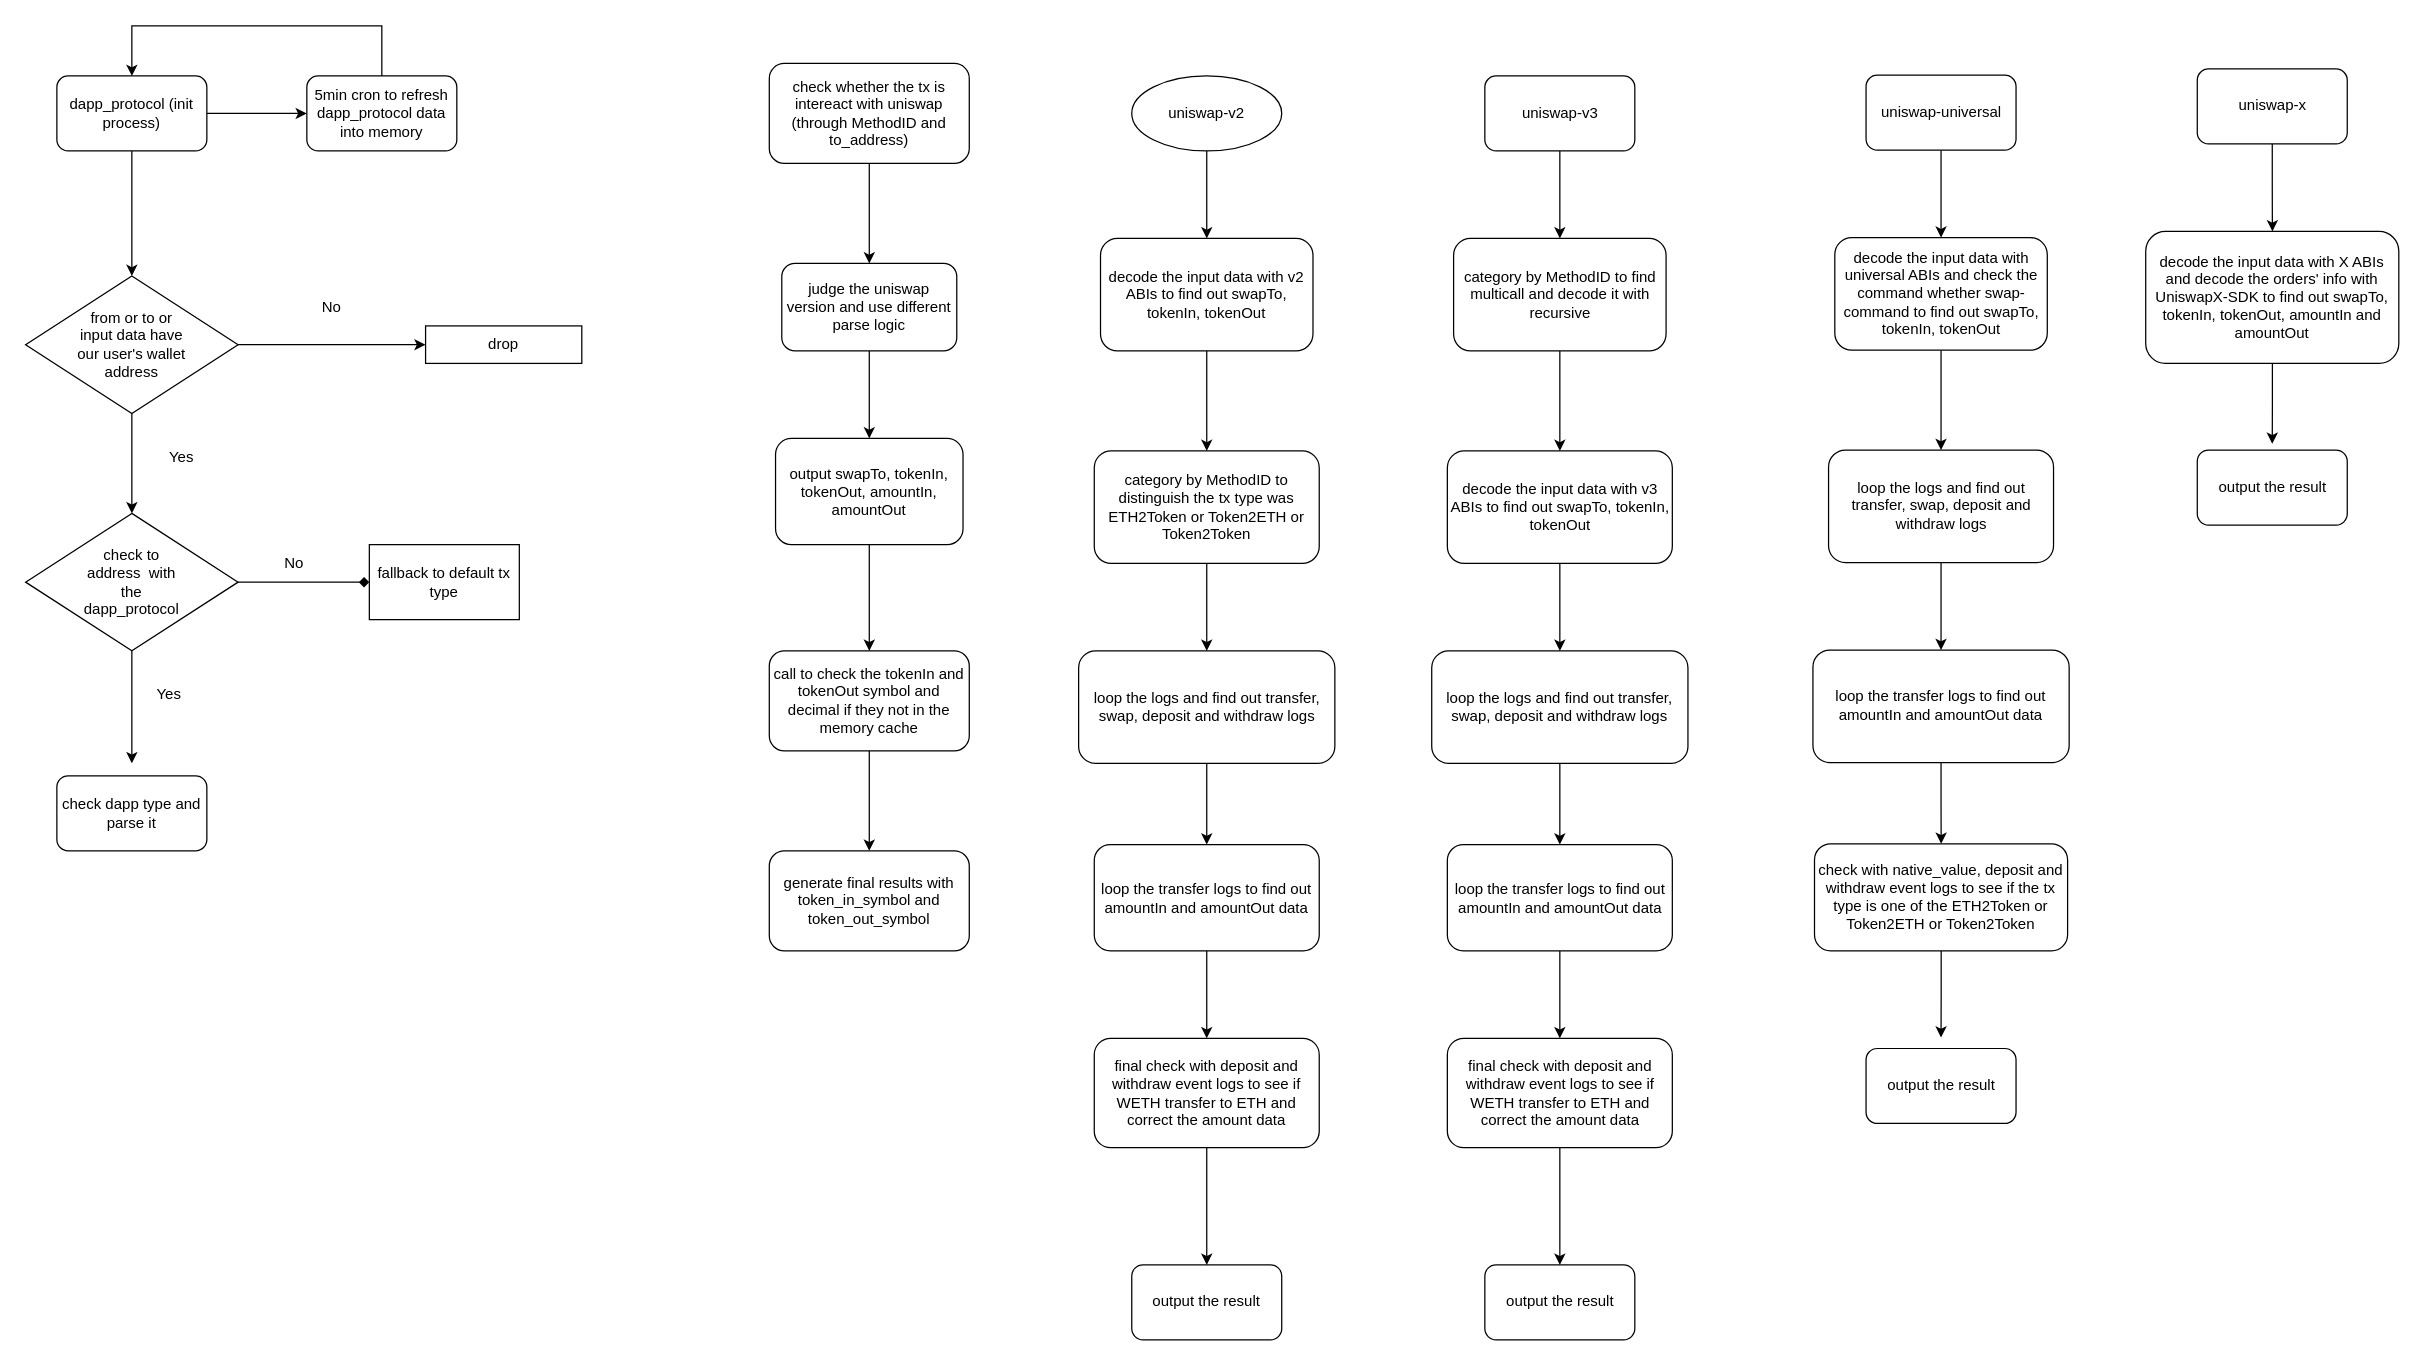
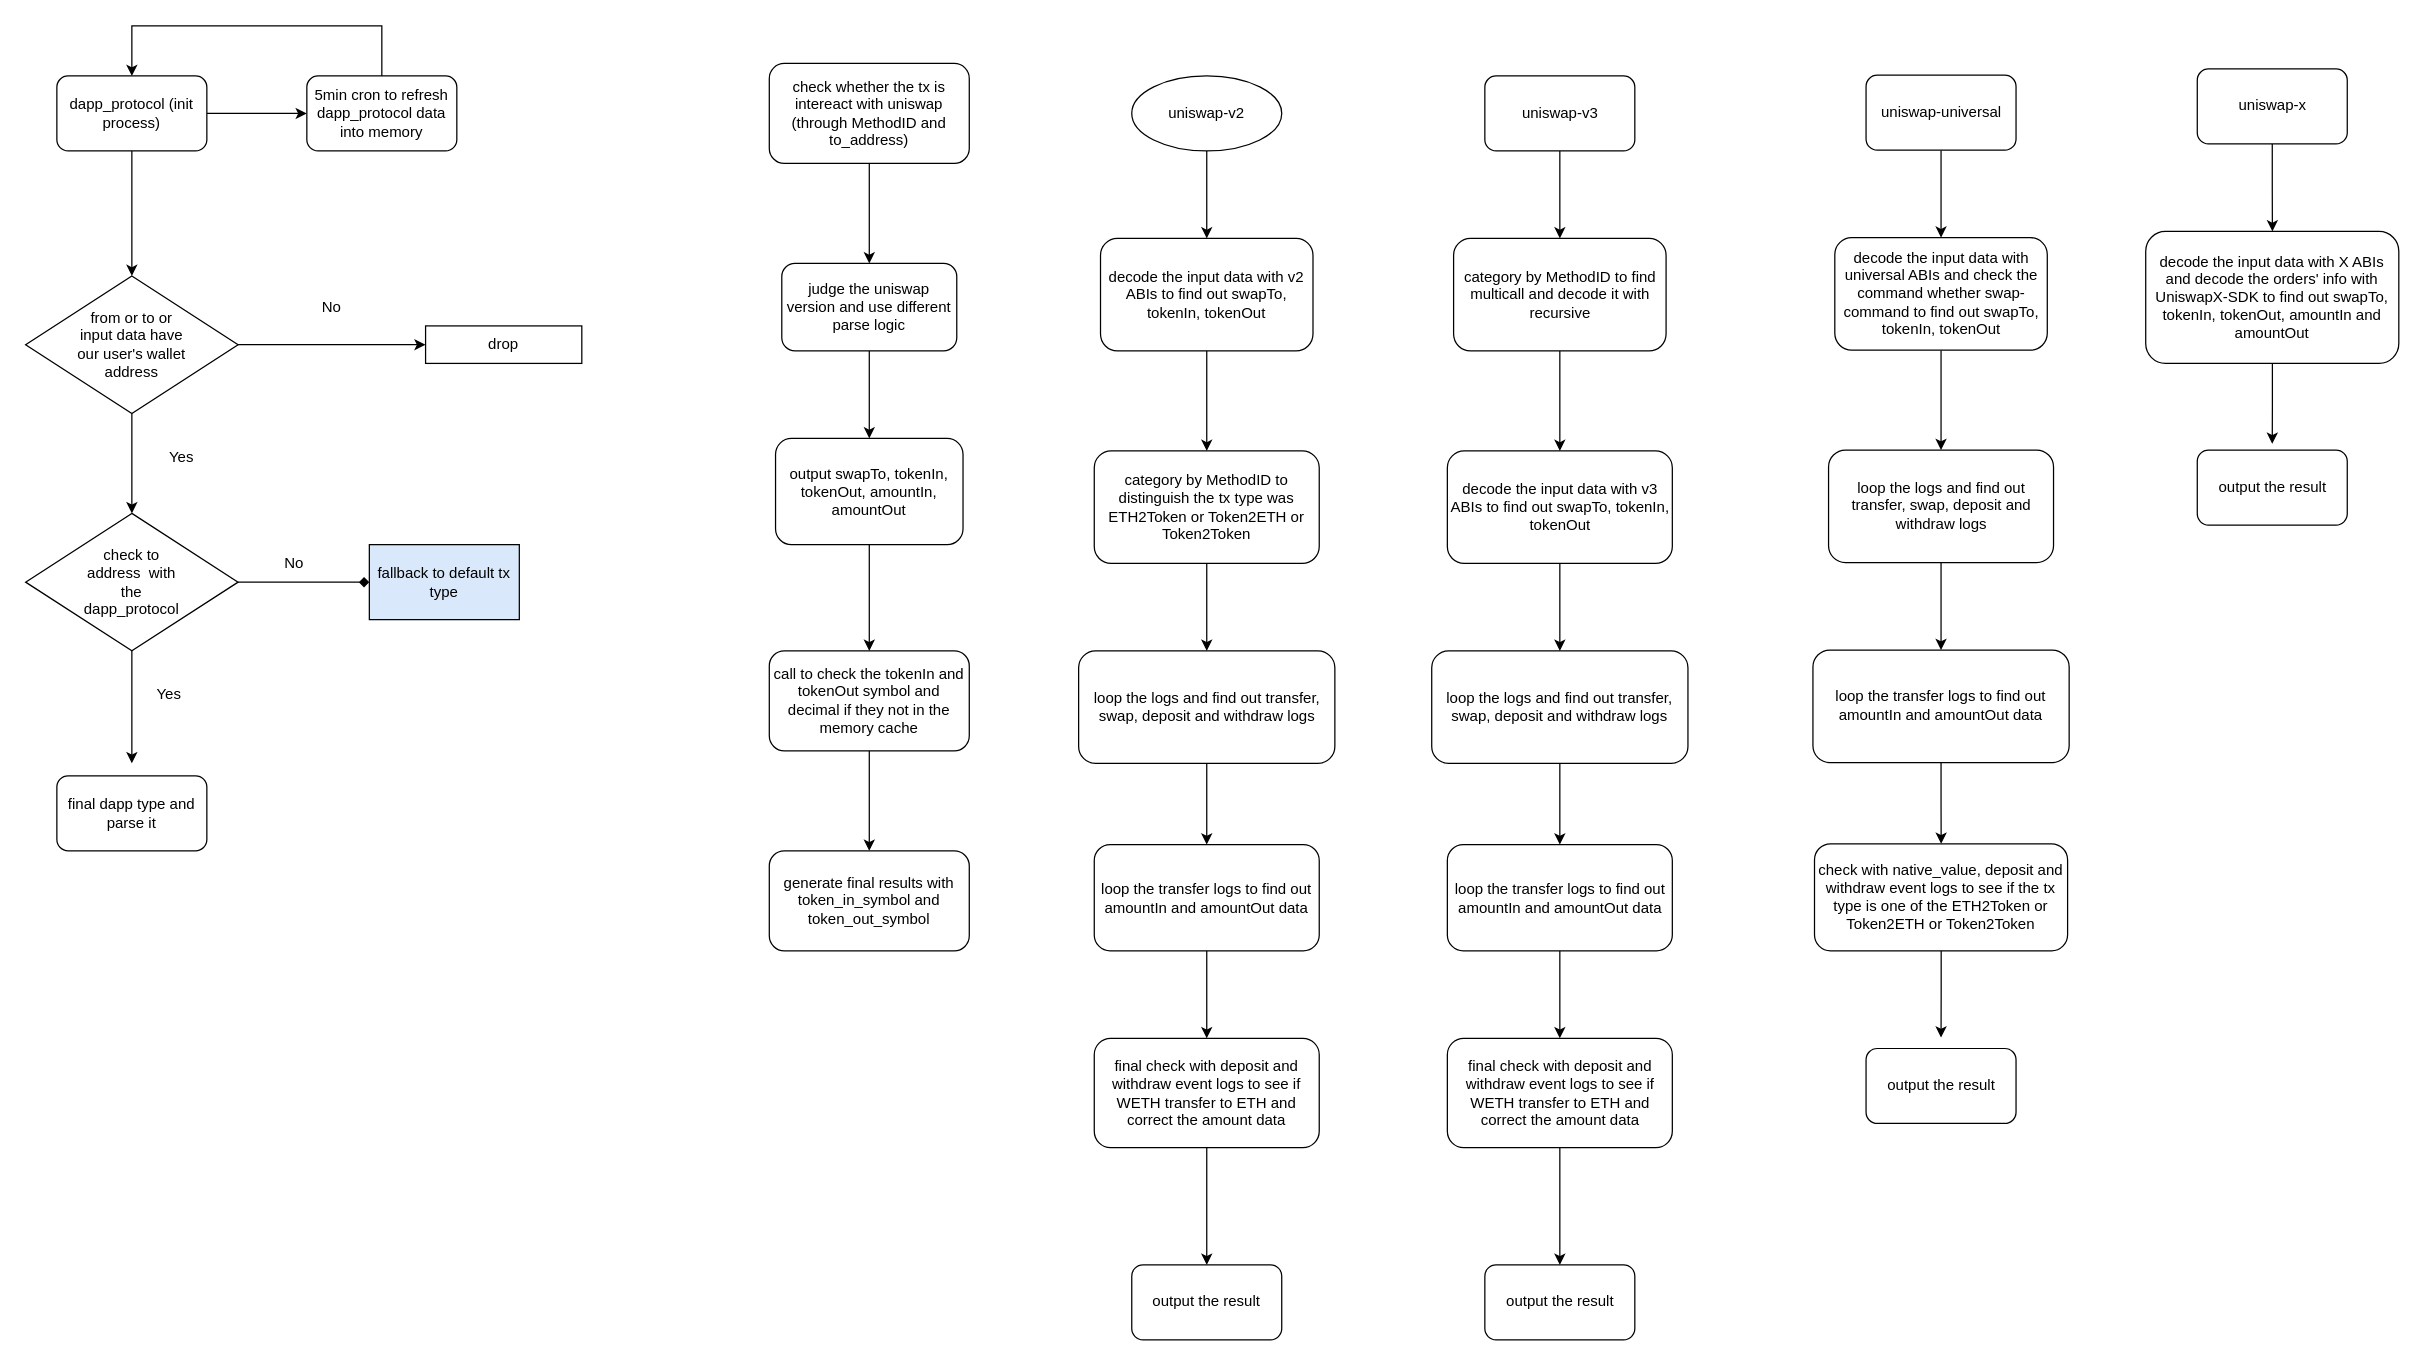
(444, 582) -> (444, 582)
(132, 813) -> (132, 813)
